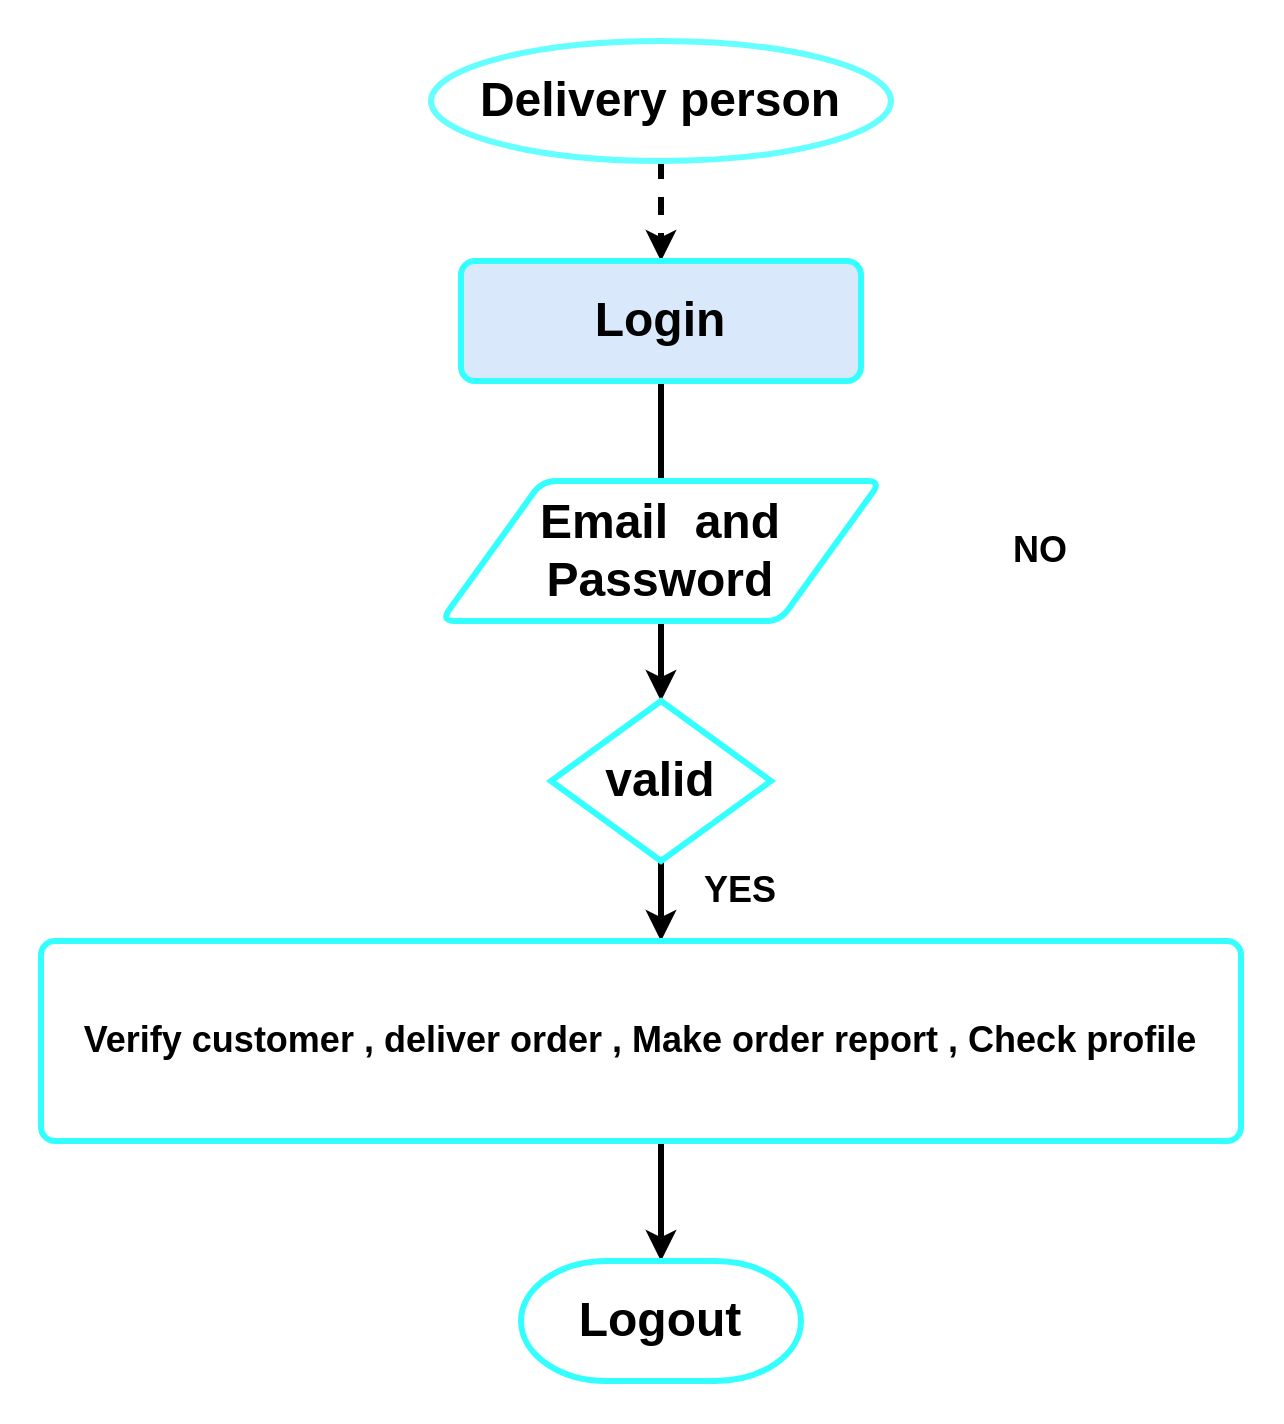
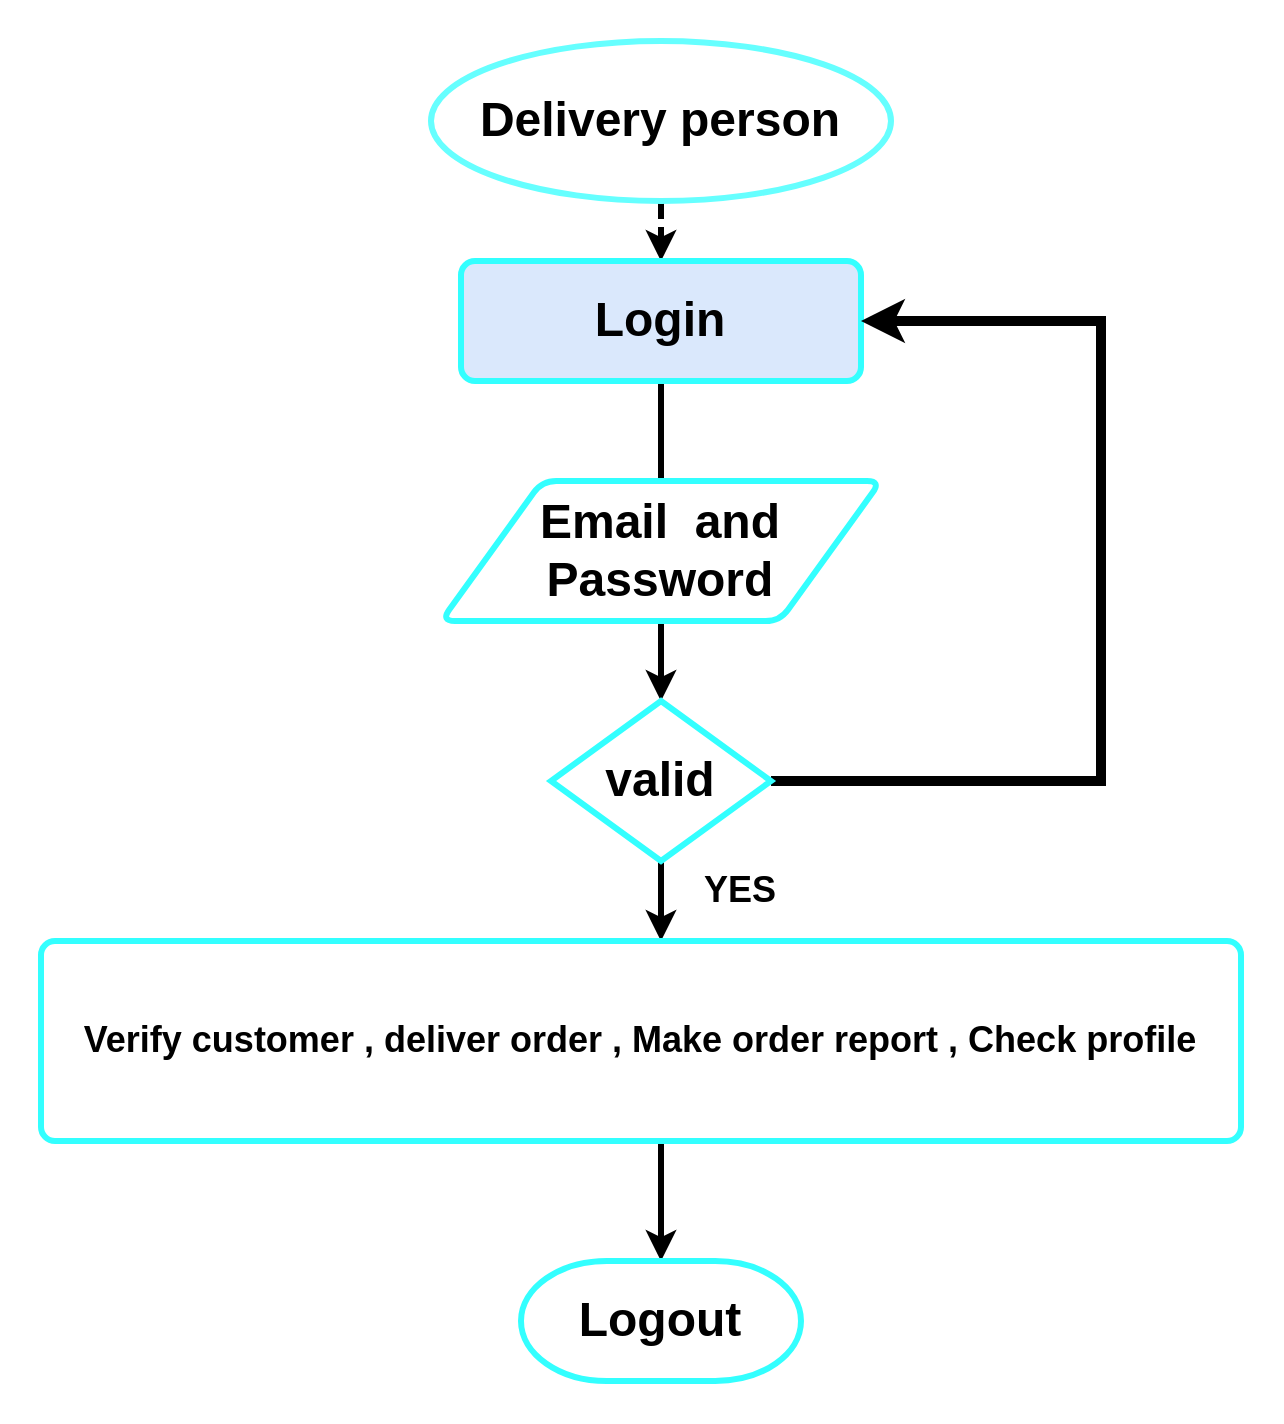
(661, 101) -> (661, 121)
(1041, 551) -> none
none -> (1101, 610)
